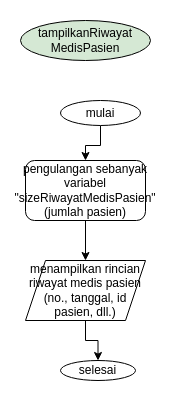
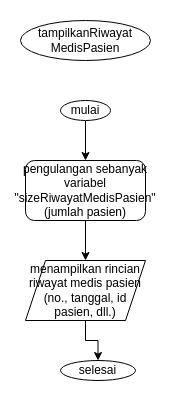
(86, 41) -> (86, 41)
(101, 113) -> (86, 111)
